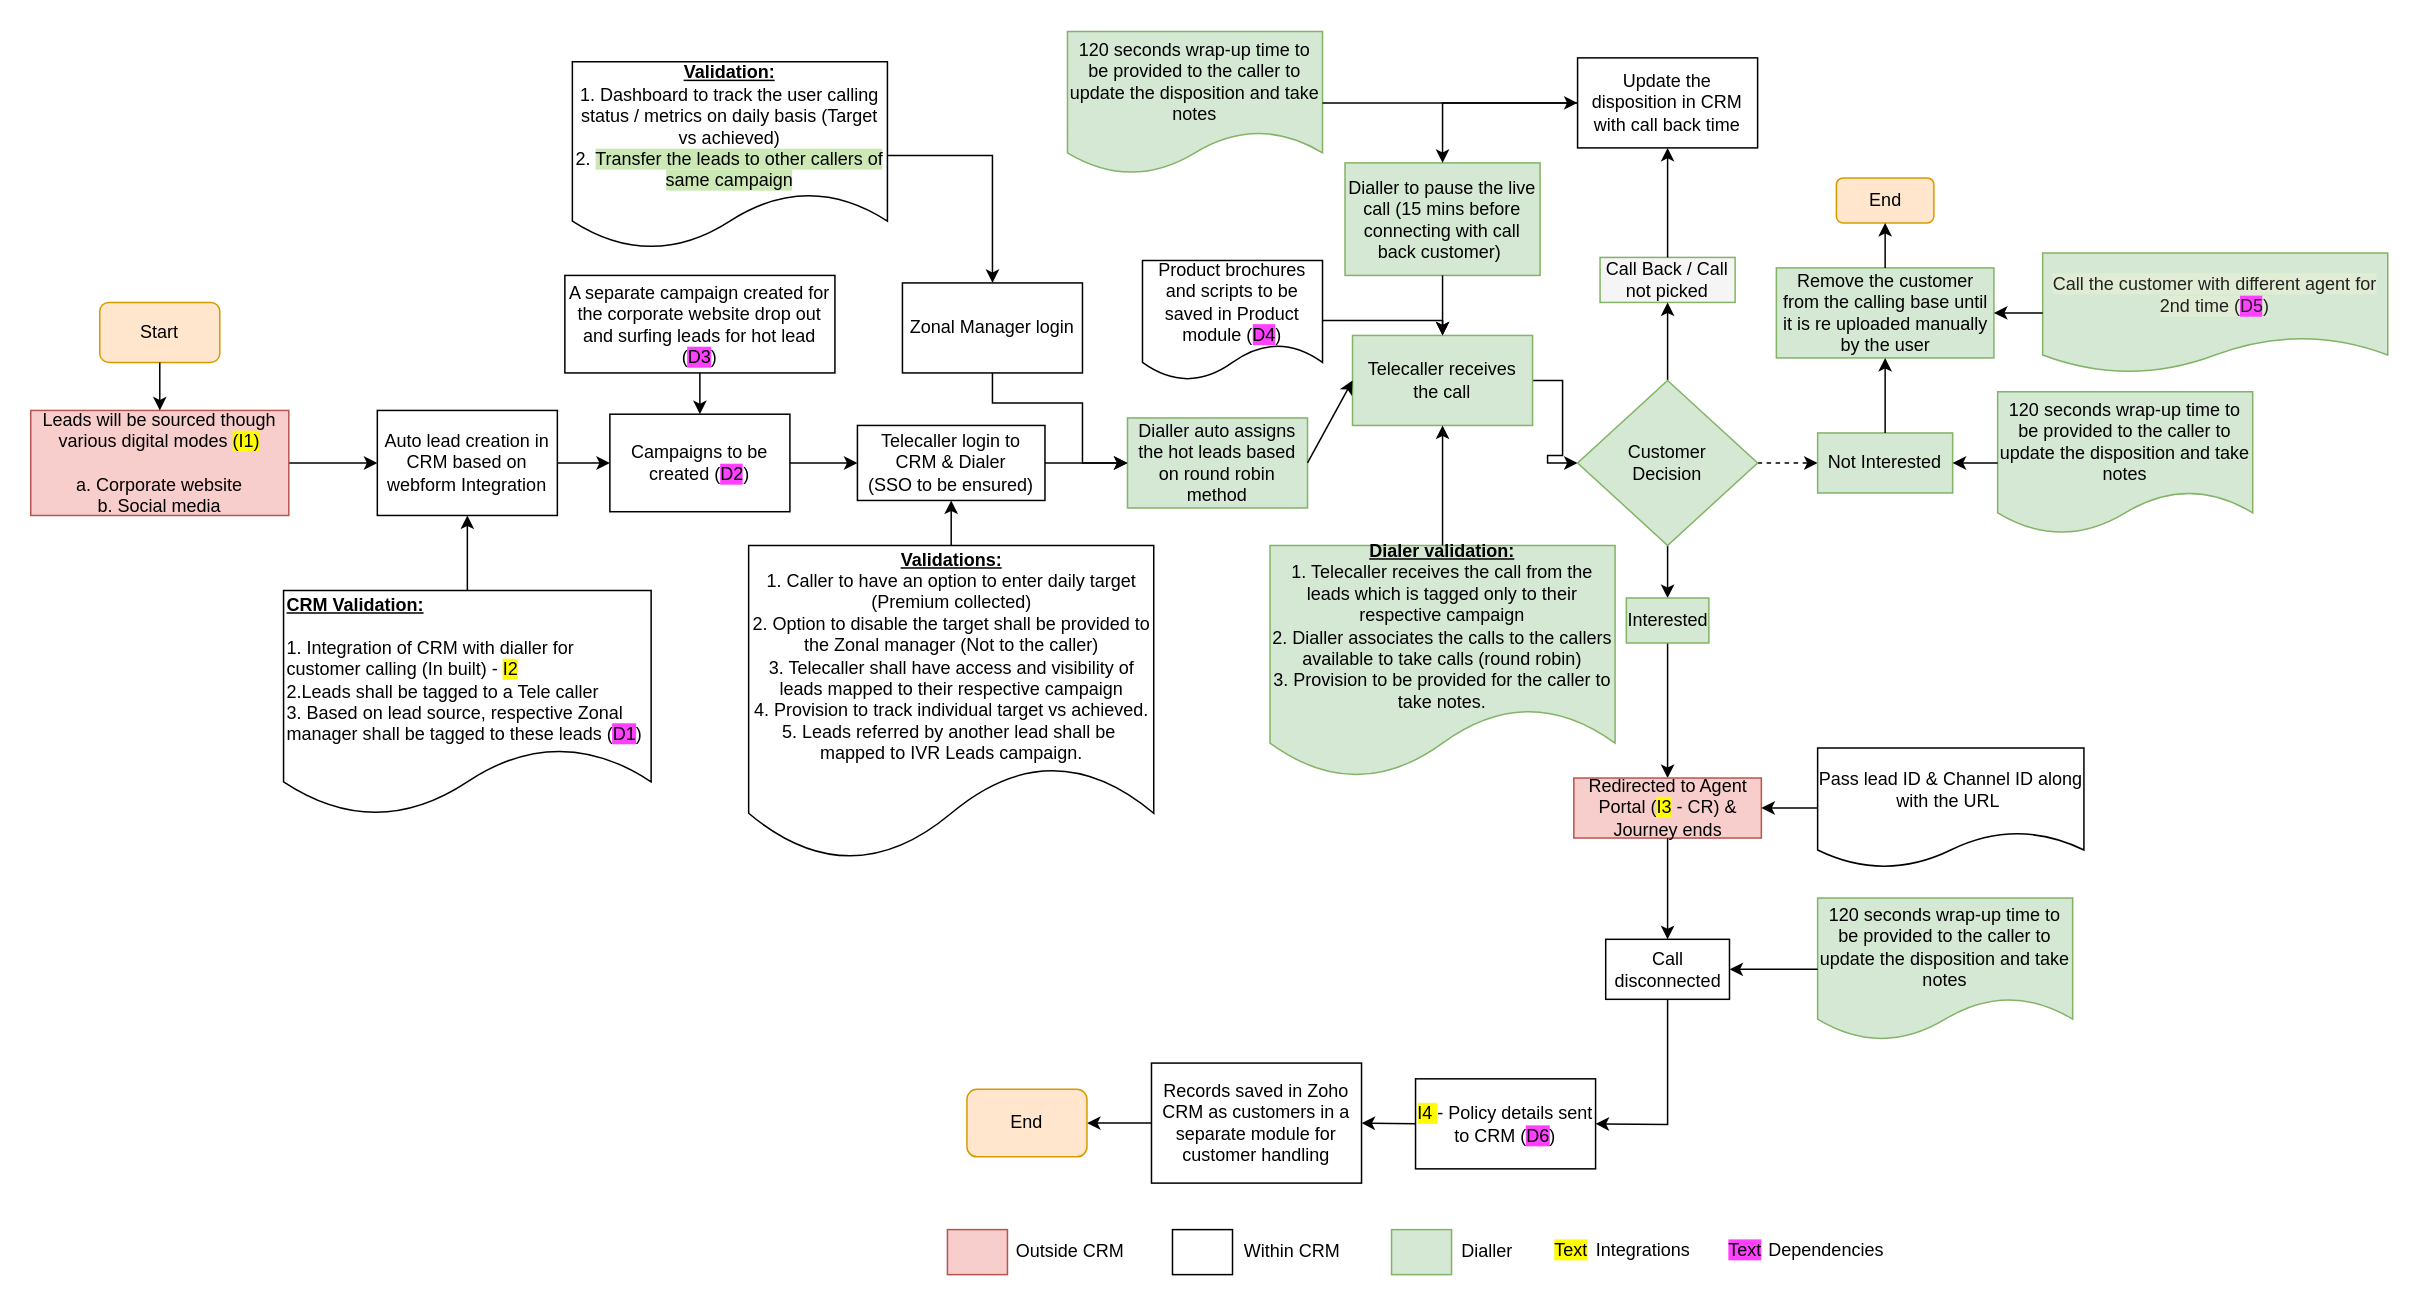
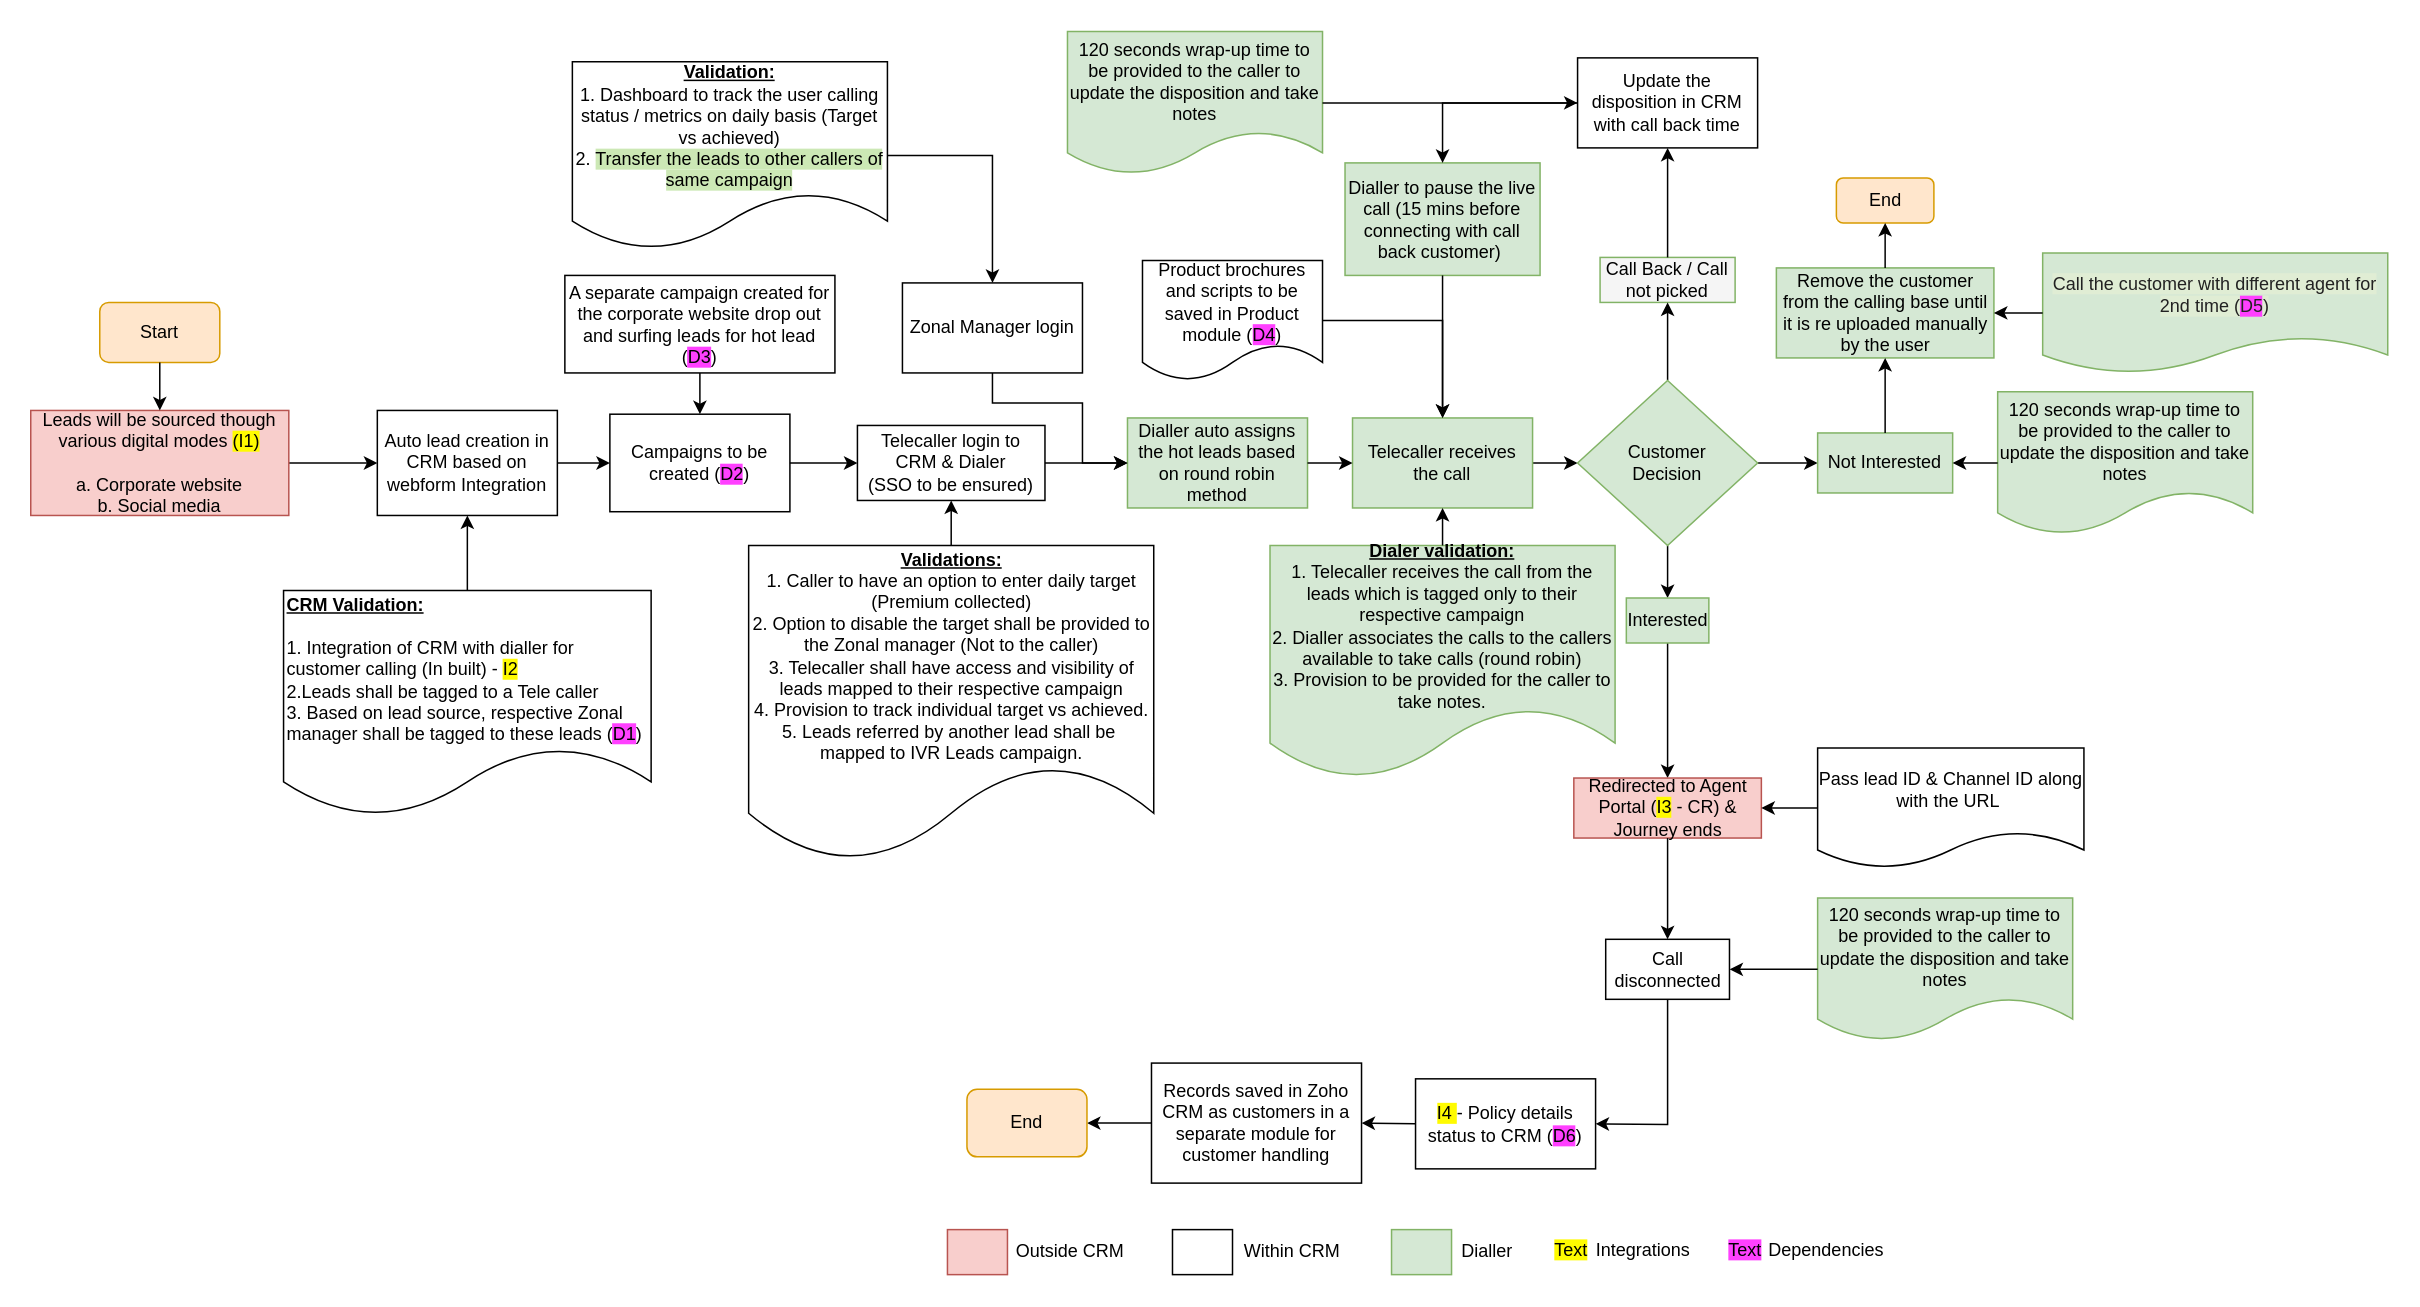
(1442, 380) -> (1442, 463)
(1781, 463) -> (1781, 463)
(1505, 1124) -> (1505, 1124)
